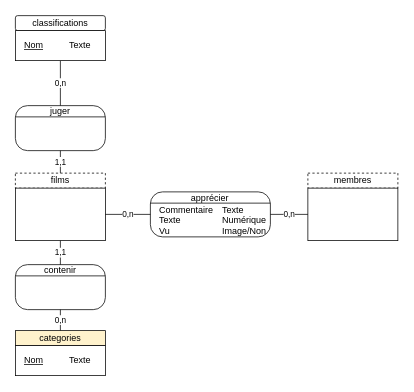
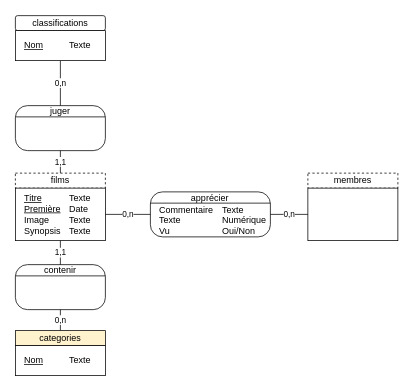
none -> (38, 214)
none -> (83, 214)
(242, 220) -> (242, 220)
